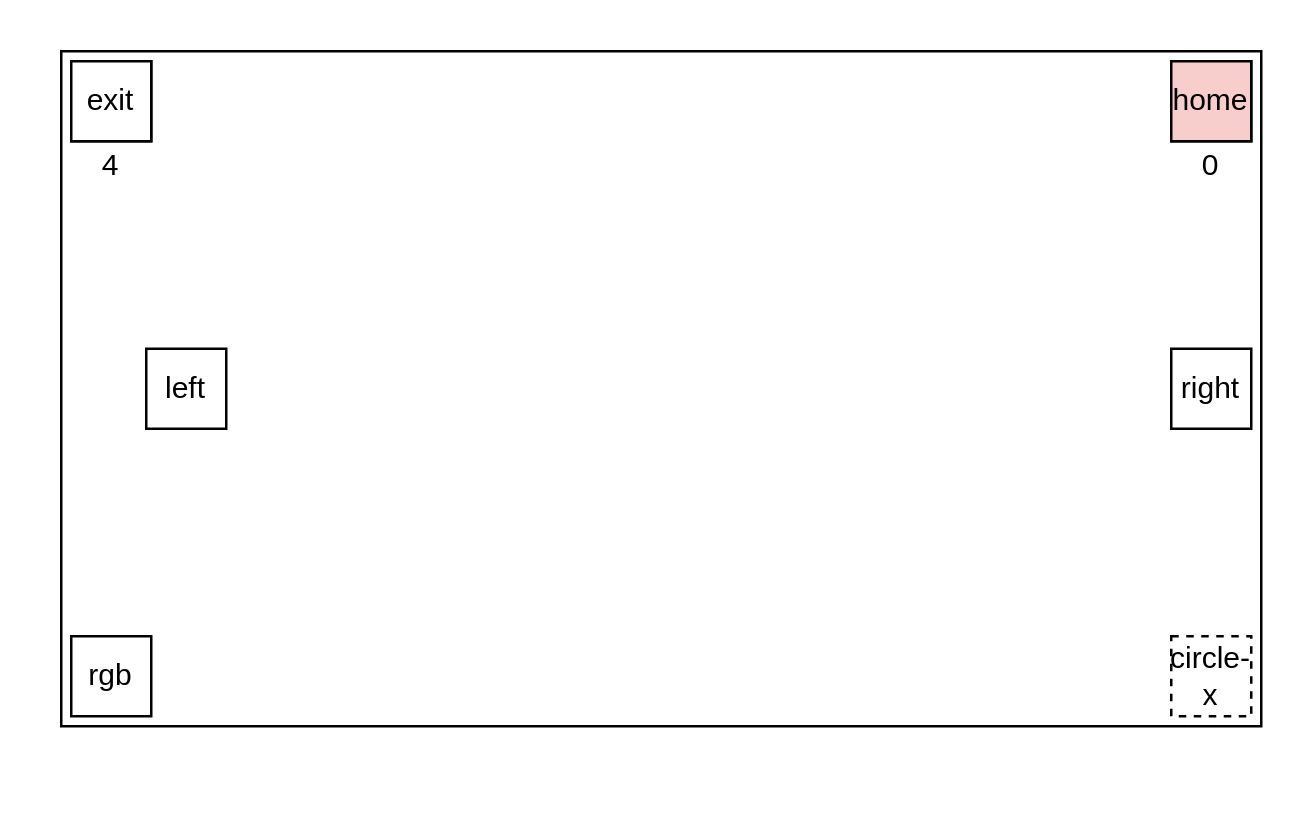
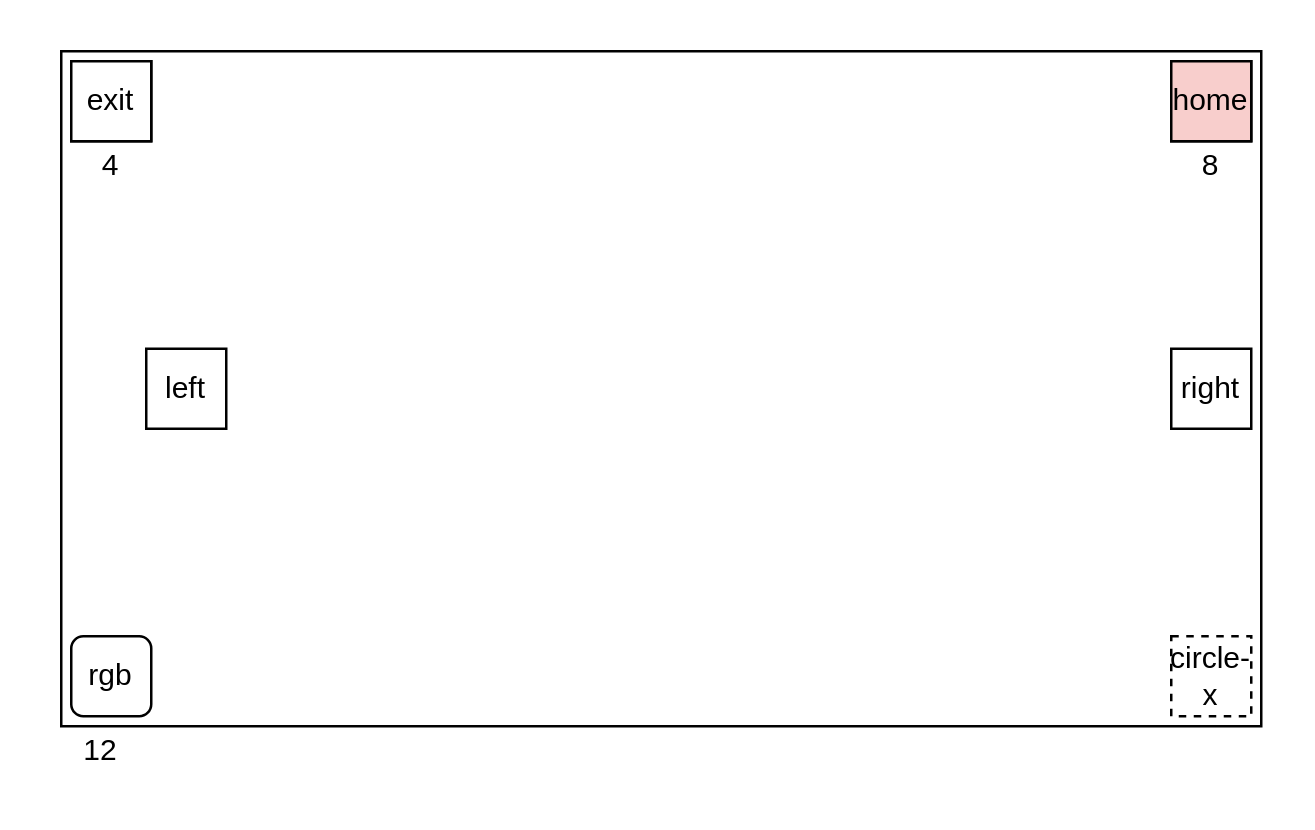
(1211, 166) -> (1211, 166)
(111, 676) -> (111, 676)
none -> (101, 751)
